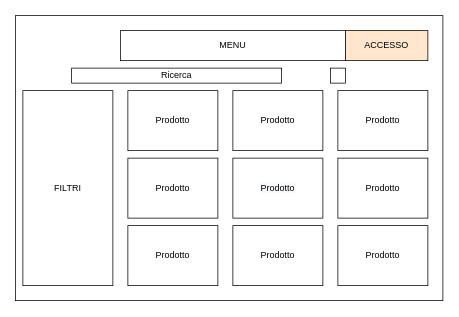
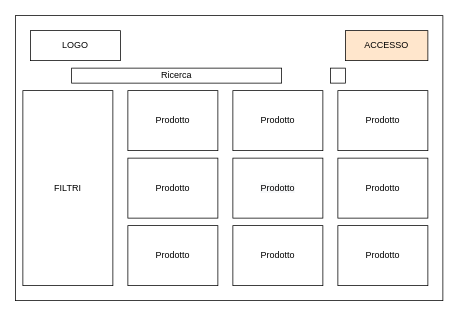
none -> (75, 45)
(233, 45) -> none
